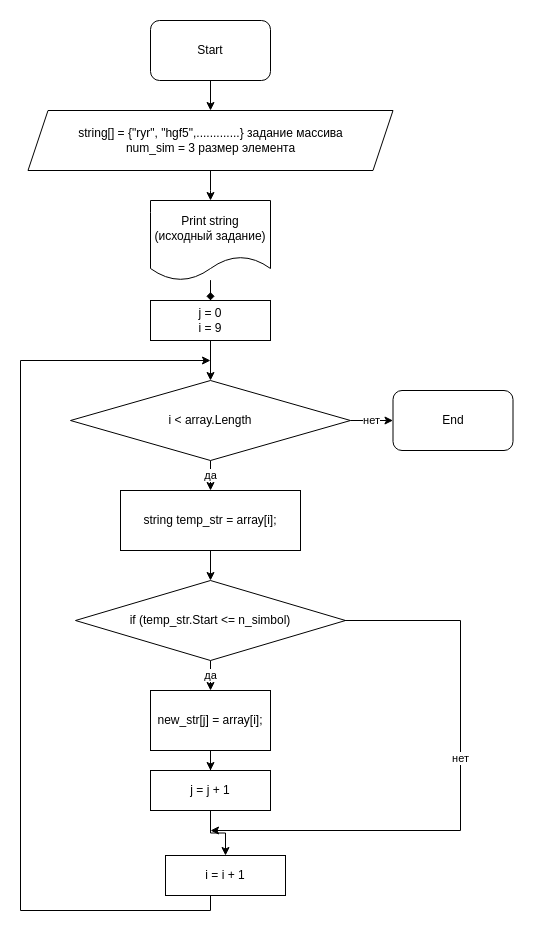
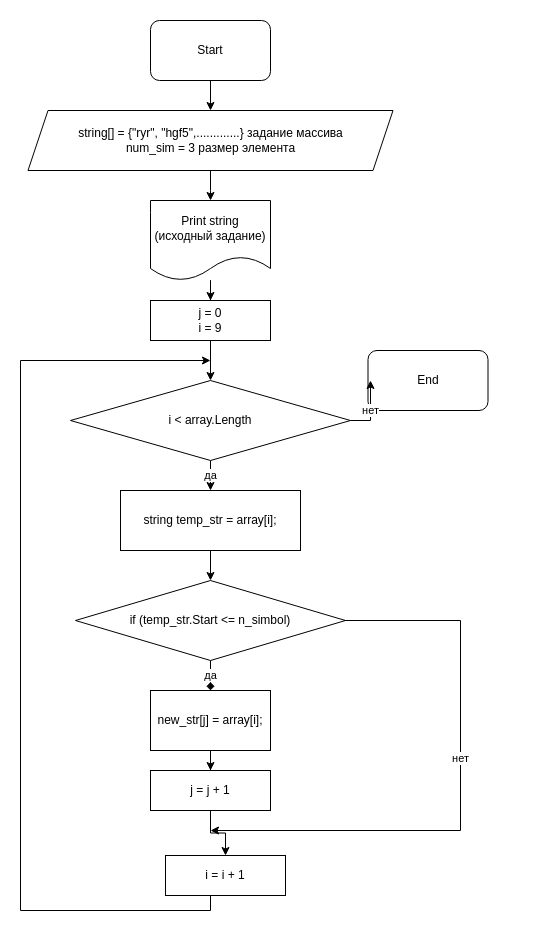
(211, 292) -> (211, 292)
(453, 421) -> (428, 381)
(211, 682) -> (211, 682)
